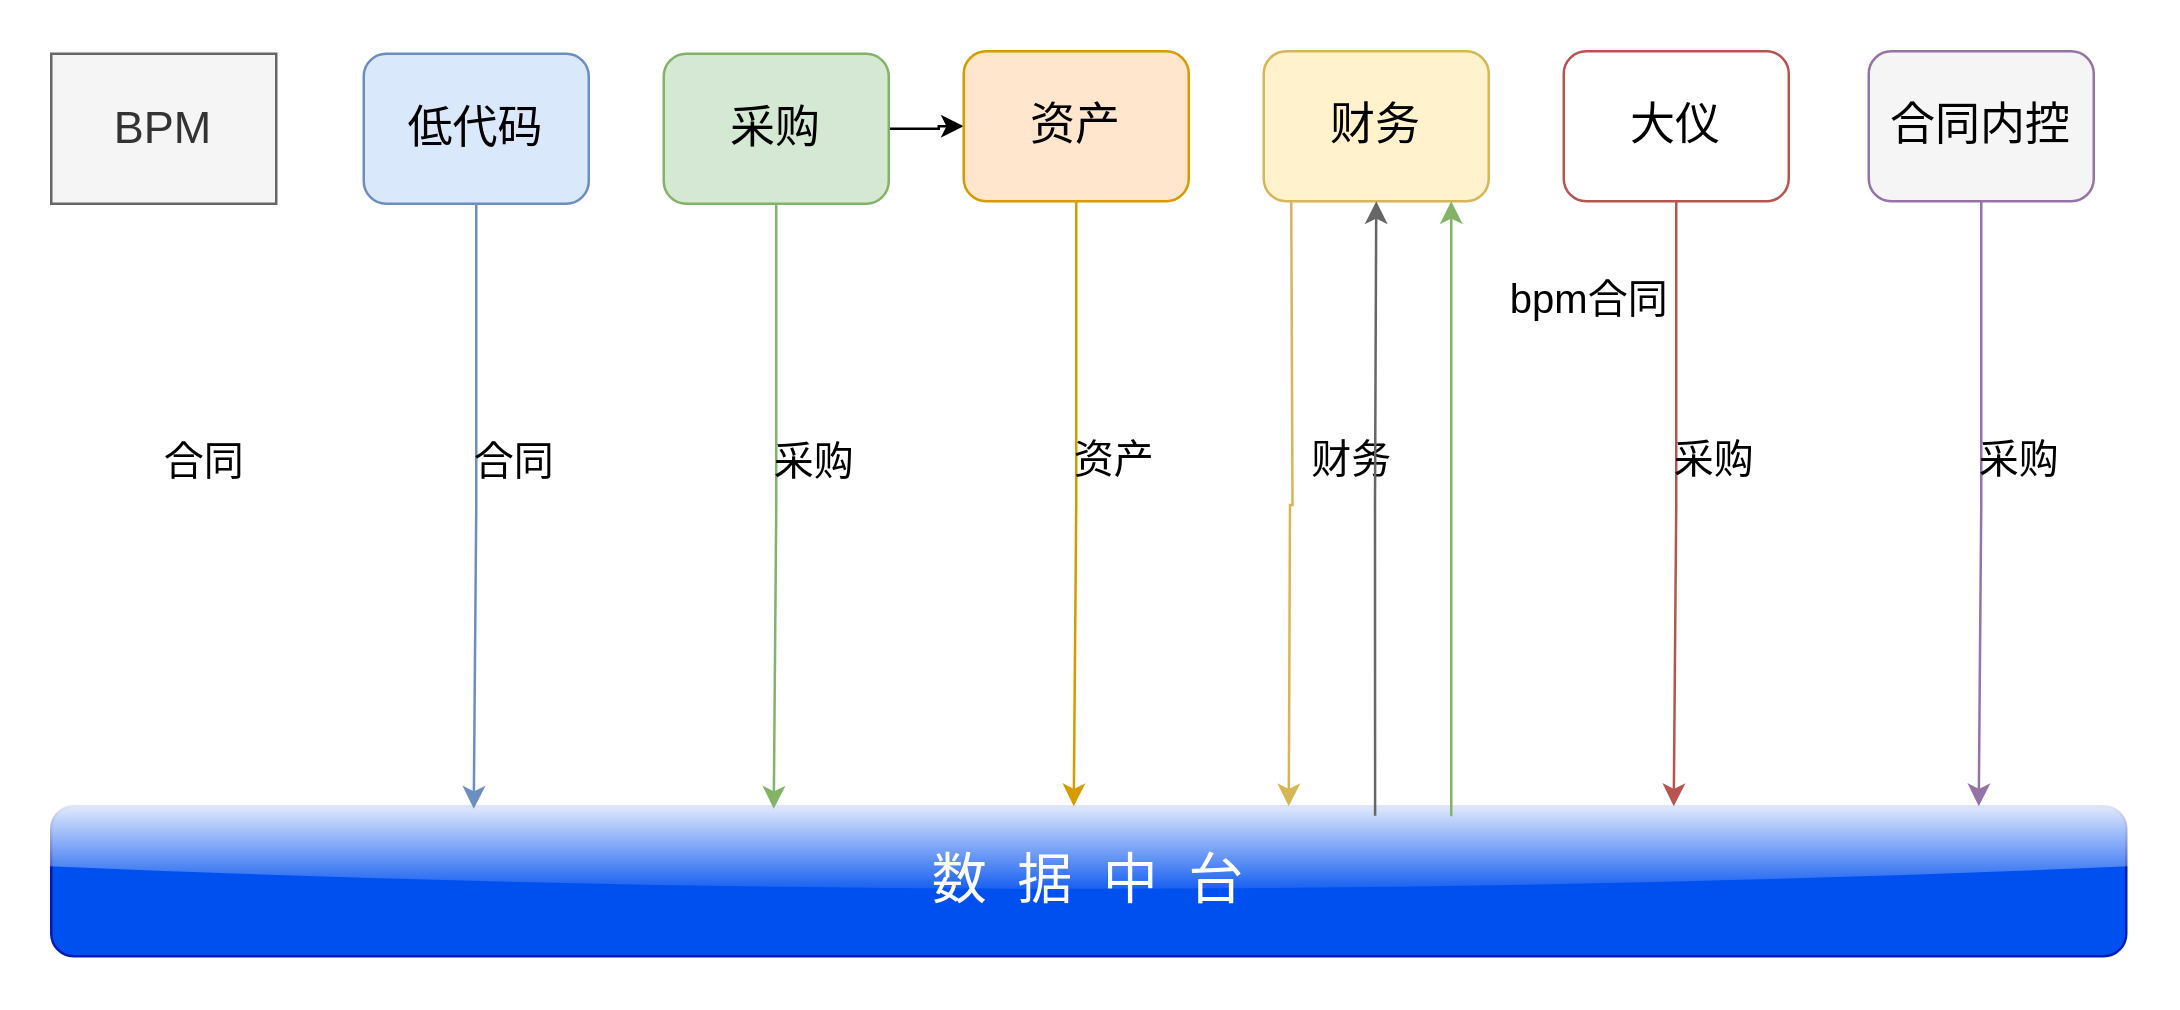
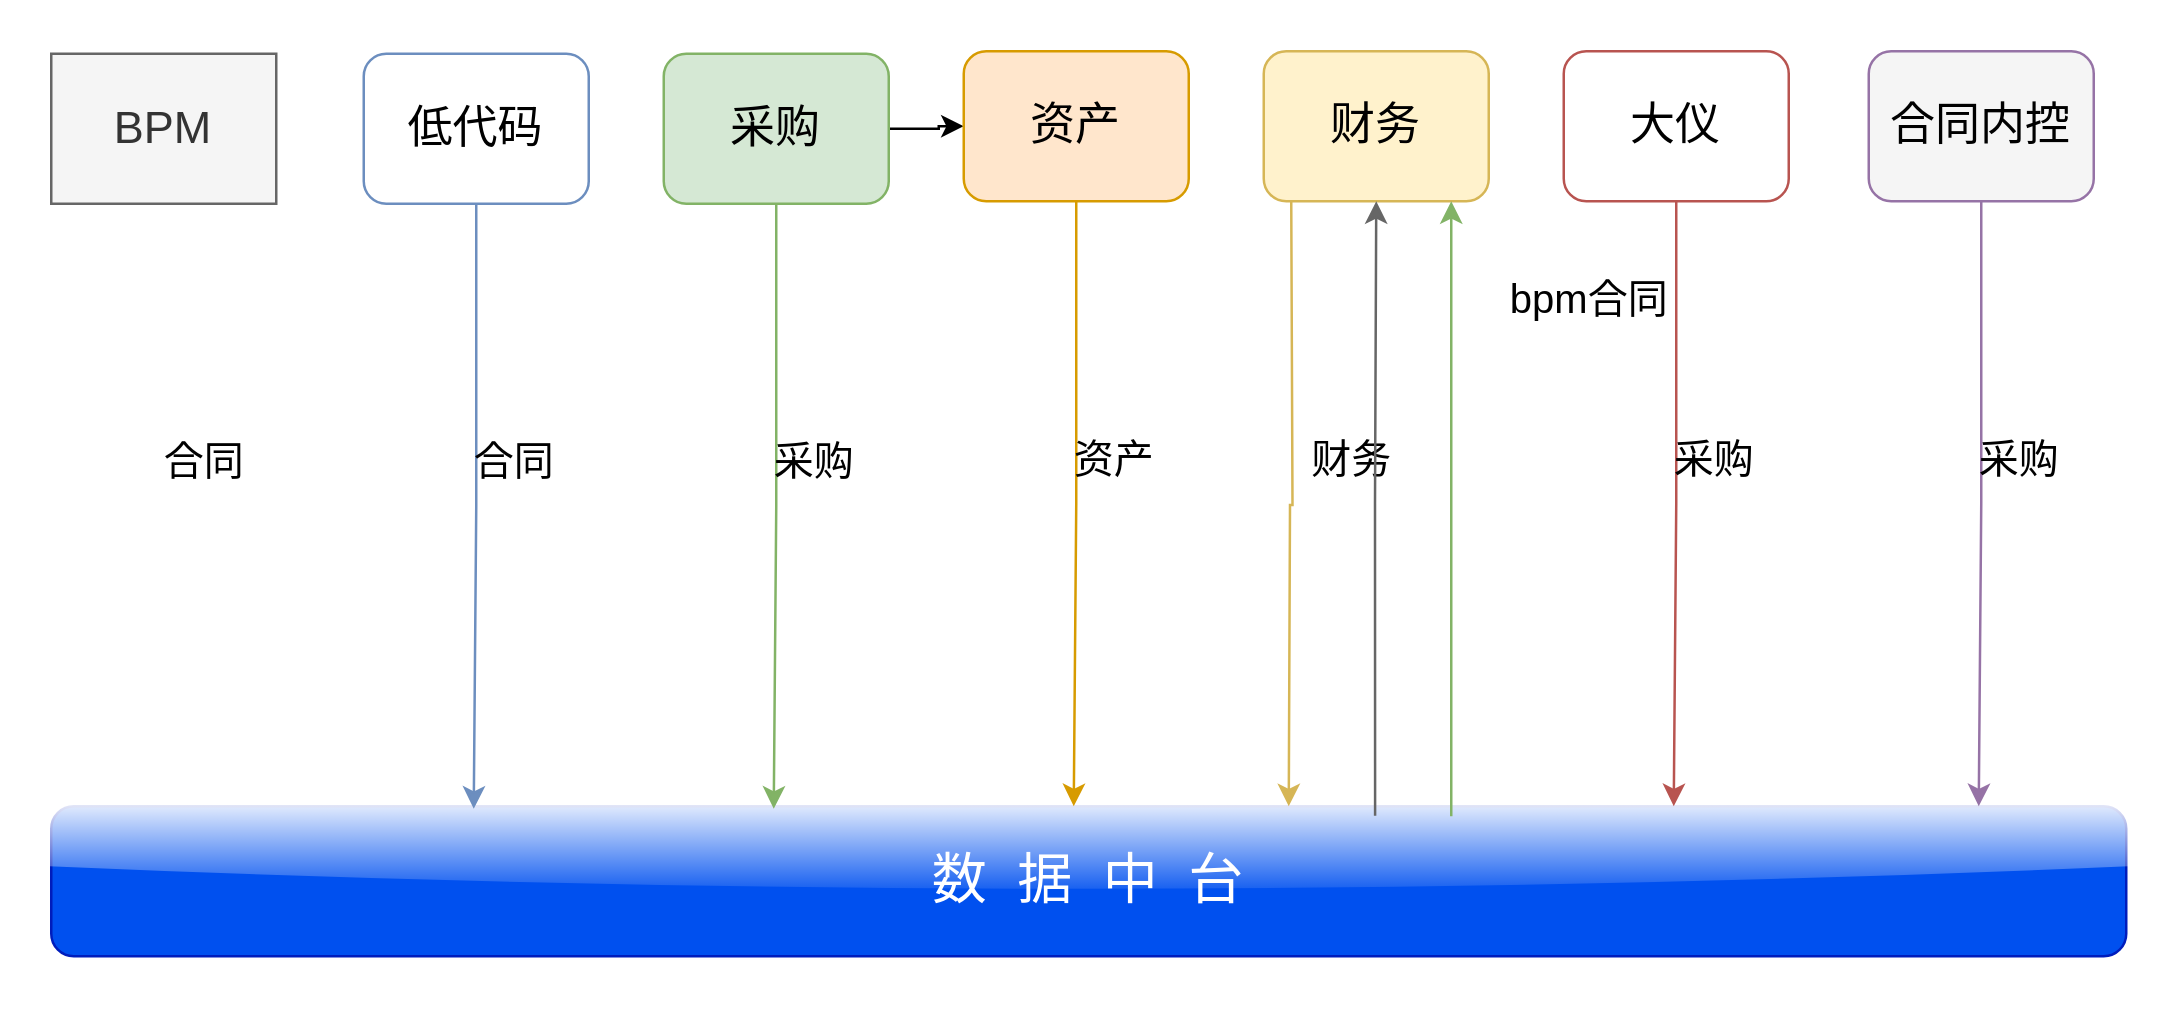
(476, 129) -> (476, 129)
